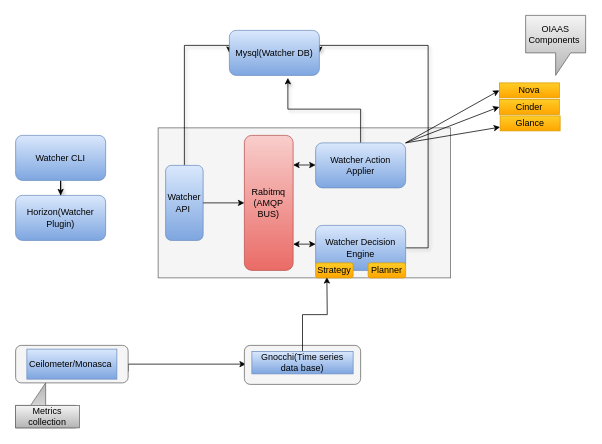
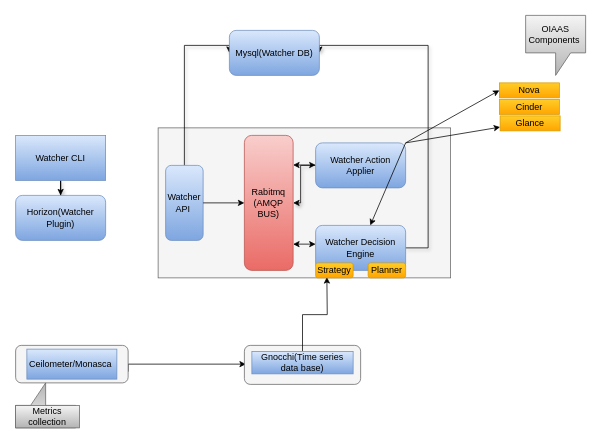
(454, 124) -> (389, 182)
(360, 125) -> (300, 186)
(60, 158) -> (60, 158)
